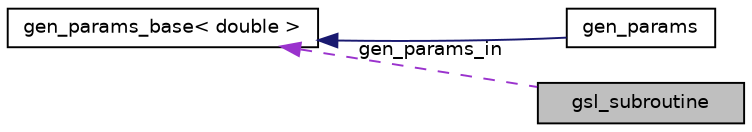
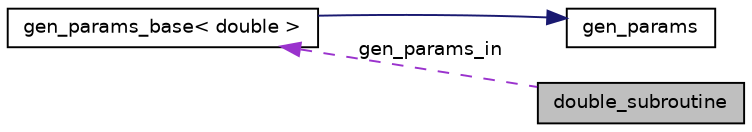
(452, 41) -> (433, 15)
(641, 103) -> (641, 103)
